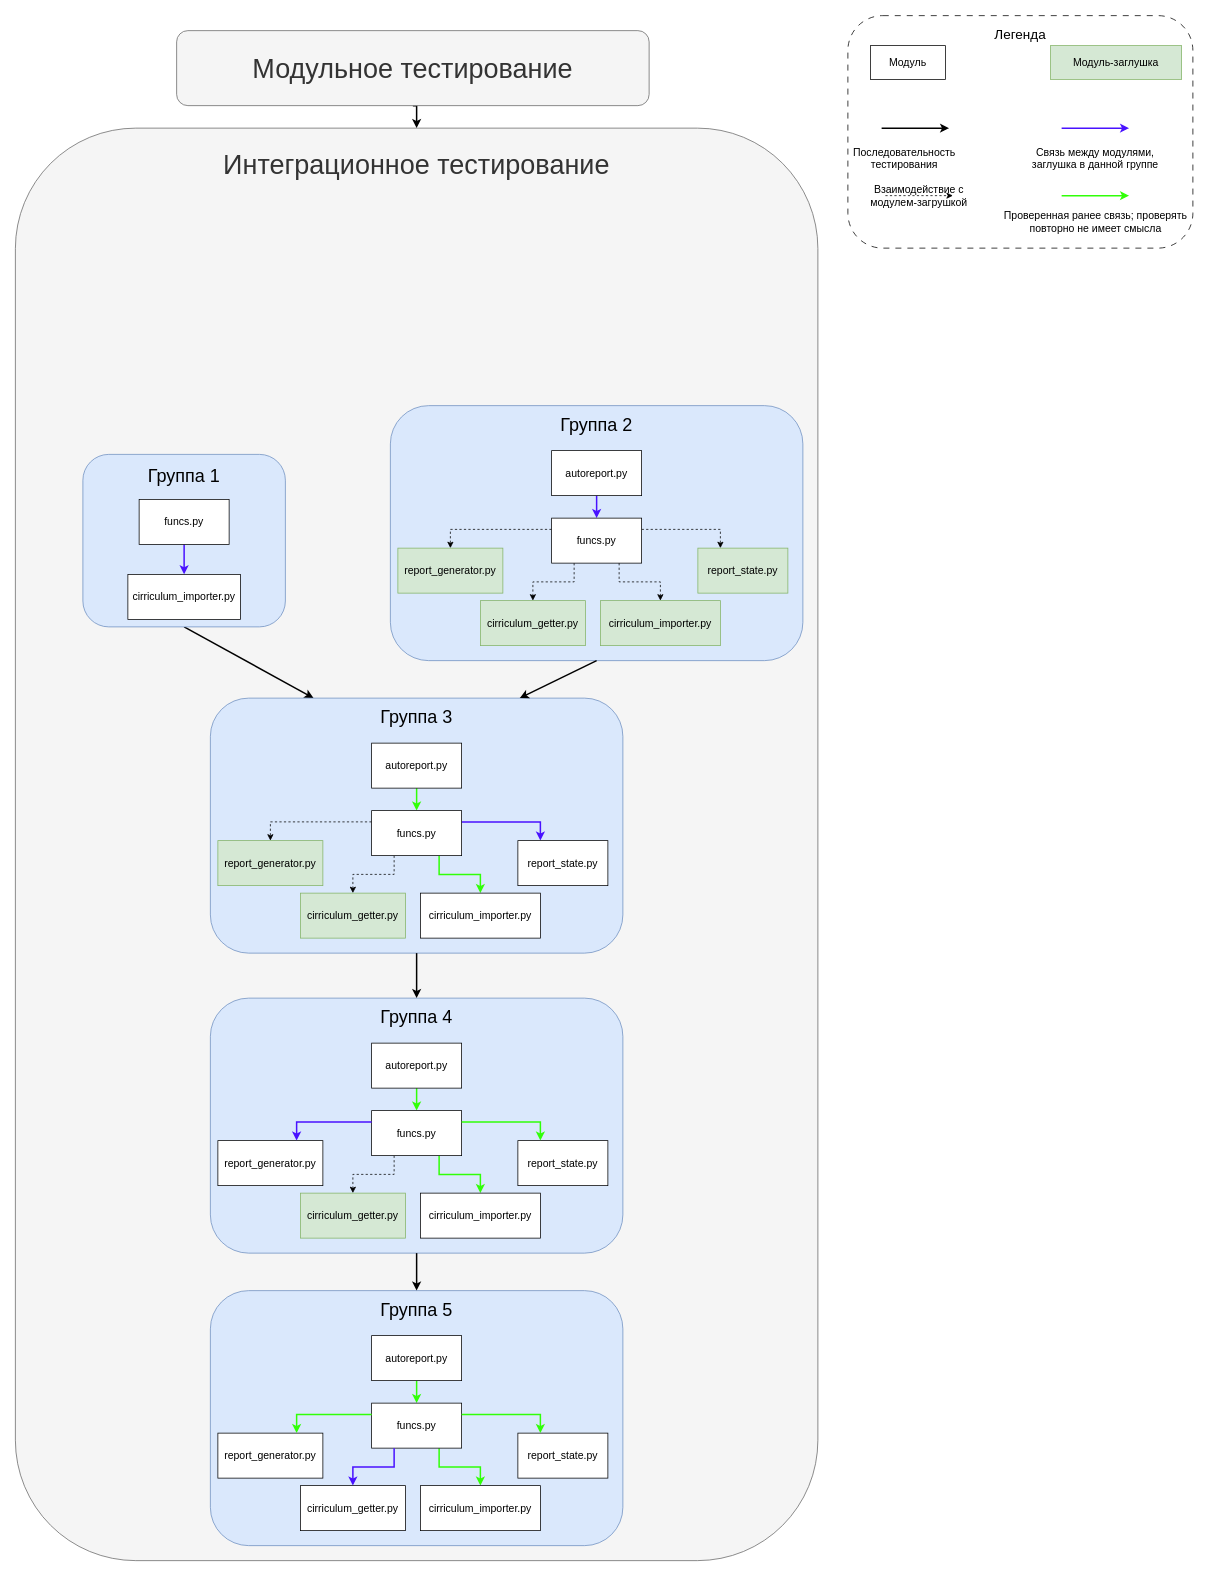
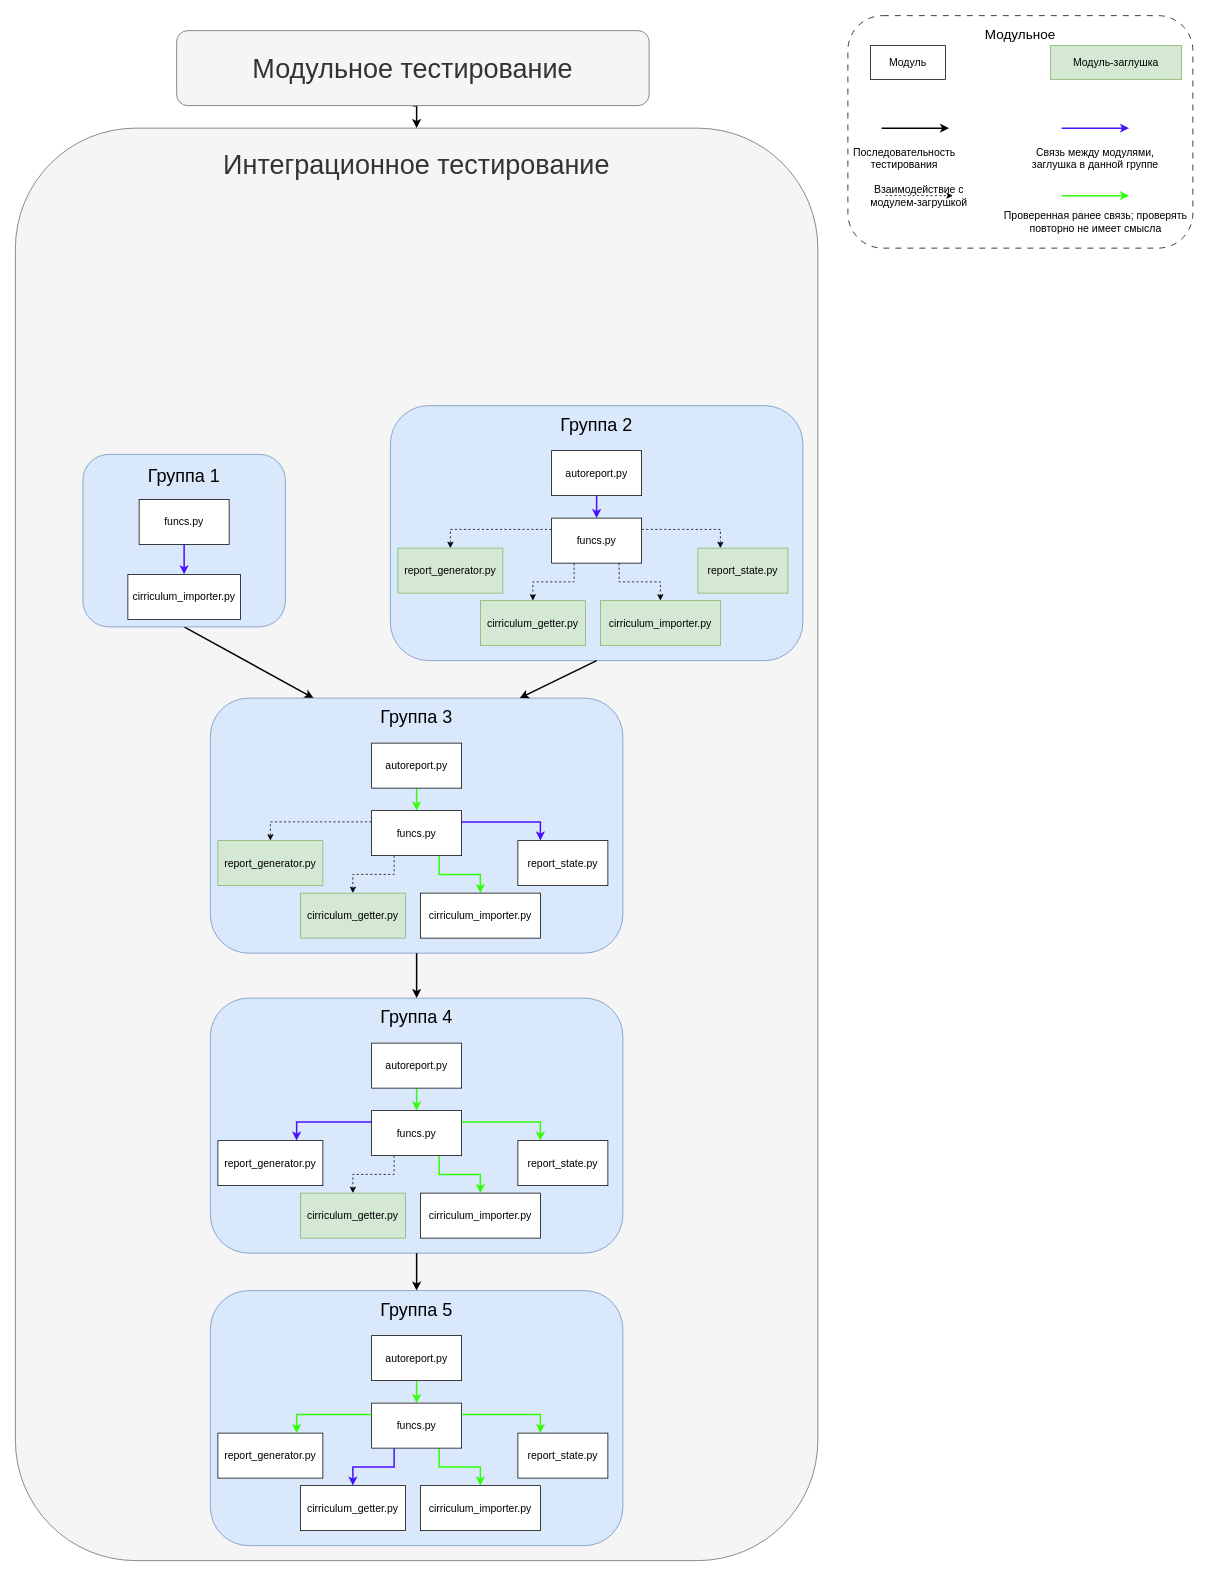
(1020, 132) -> (1020, 132)
